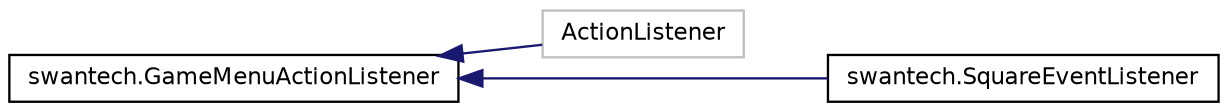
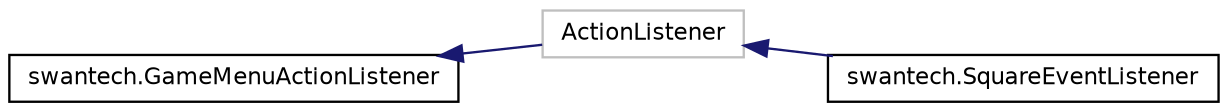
(655, 78) -> (800, 52)
